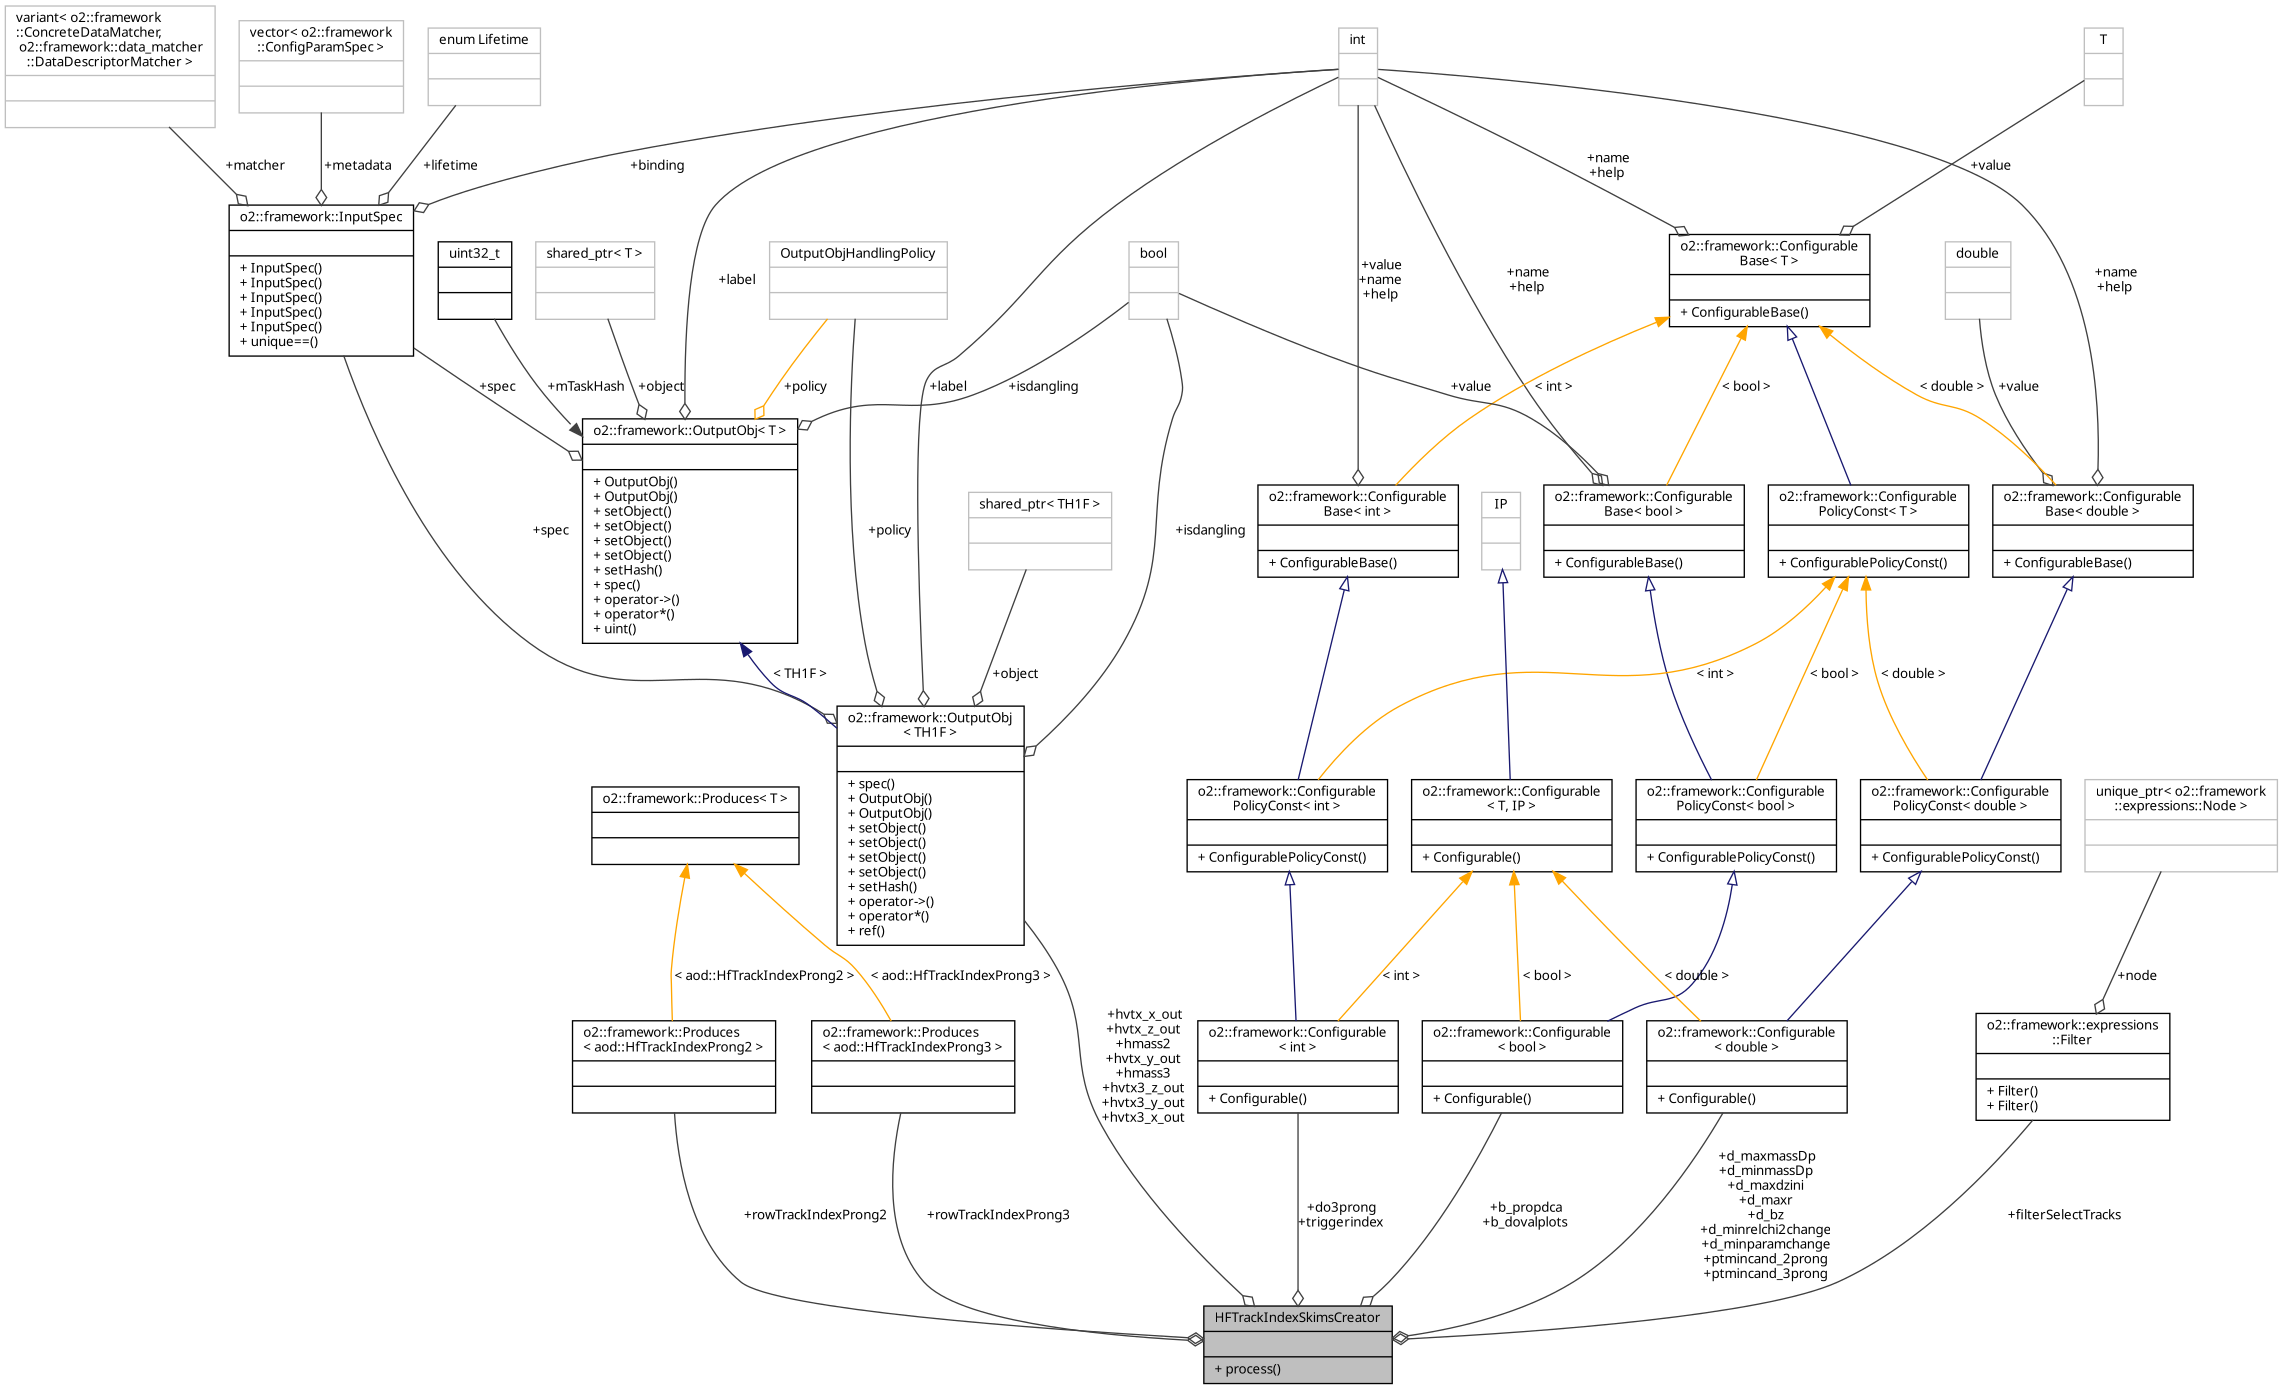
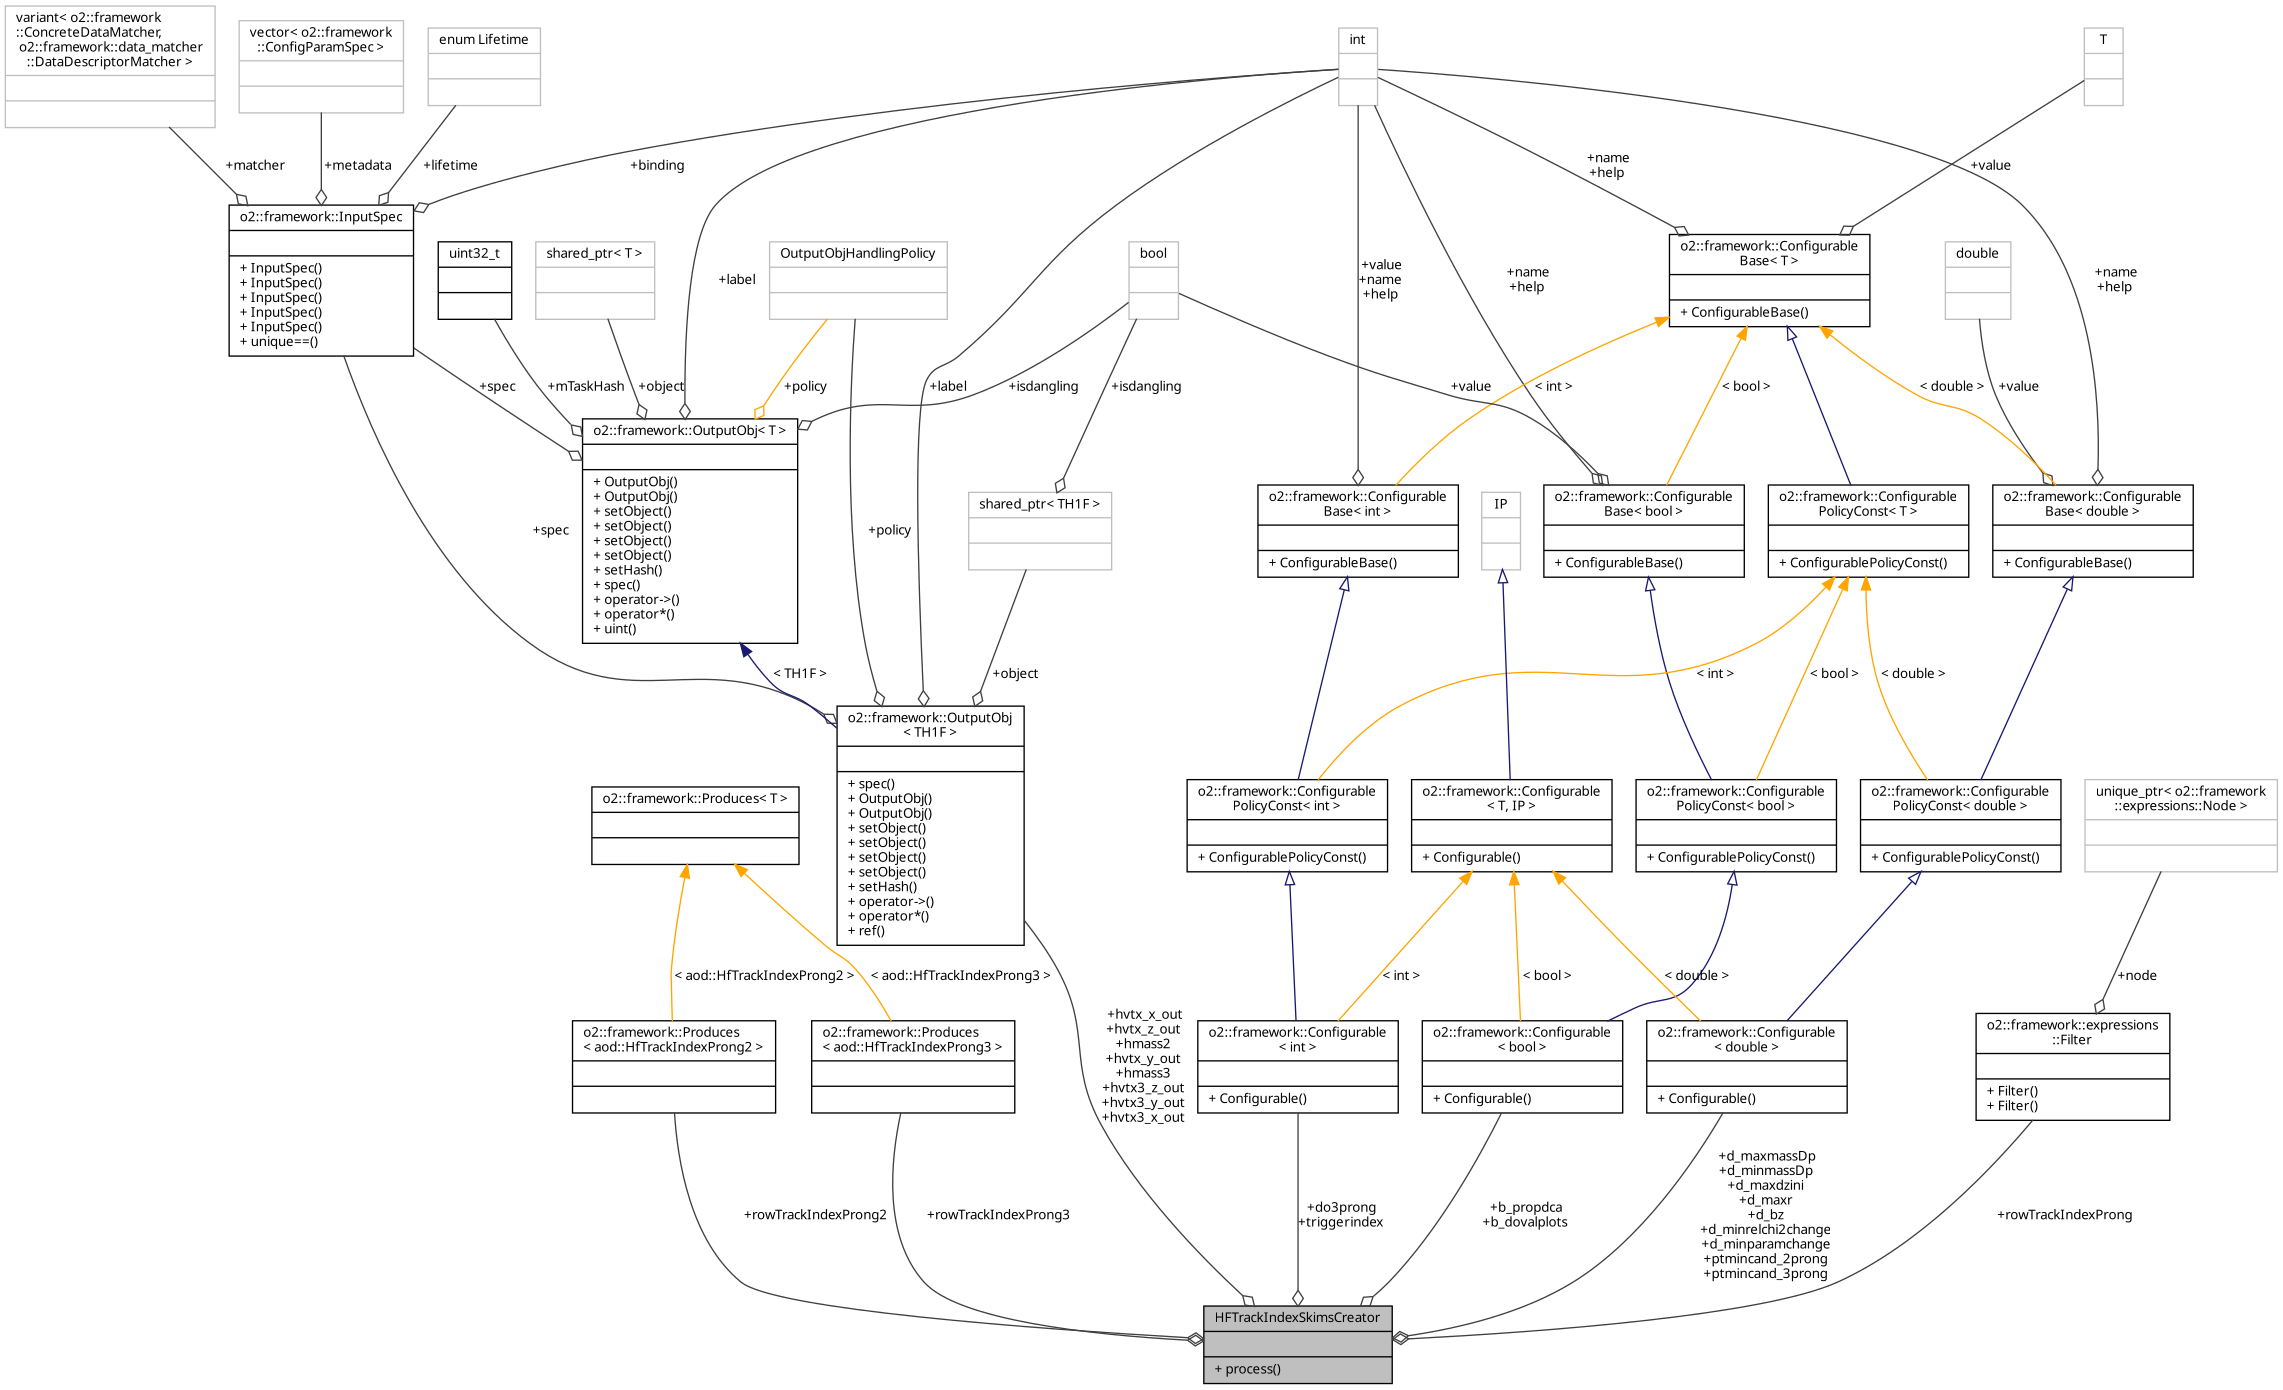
(529, 374) -> (529, 374)
(1154, 548) -> (1100, 398)
(2064, 1216) -> (2064, 1216)
